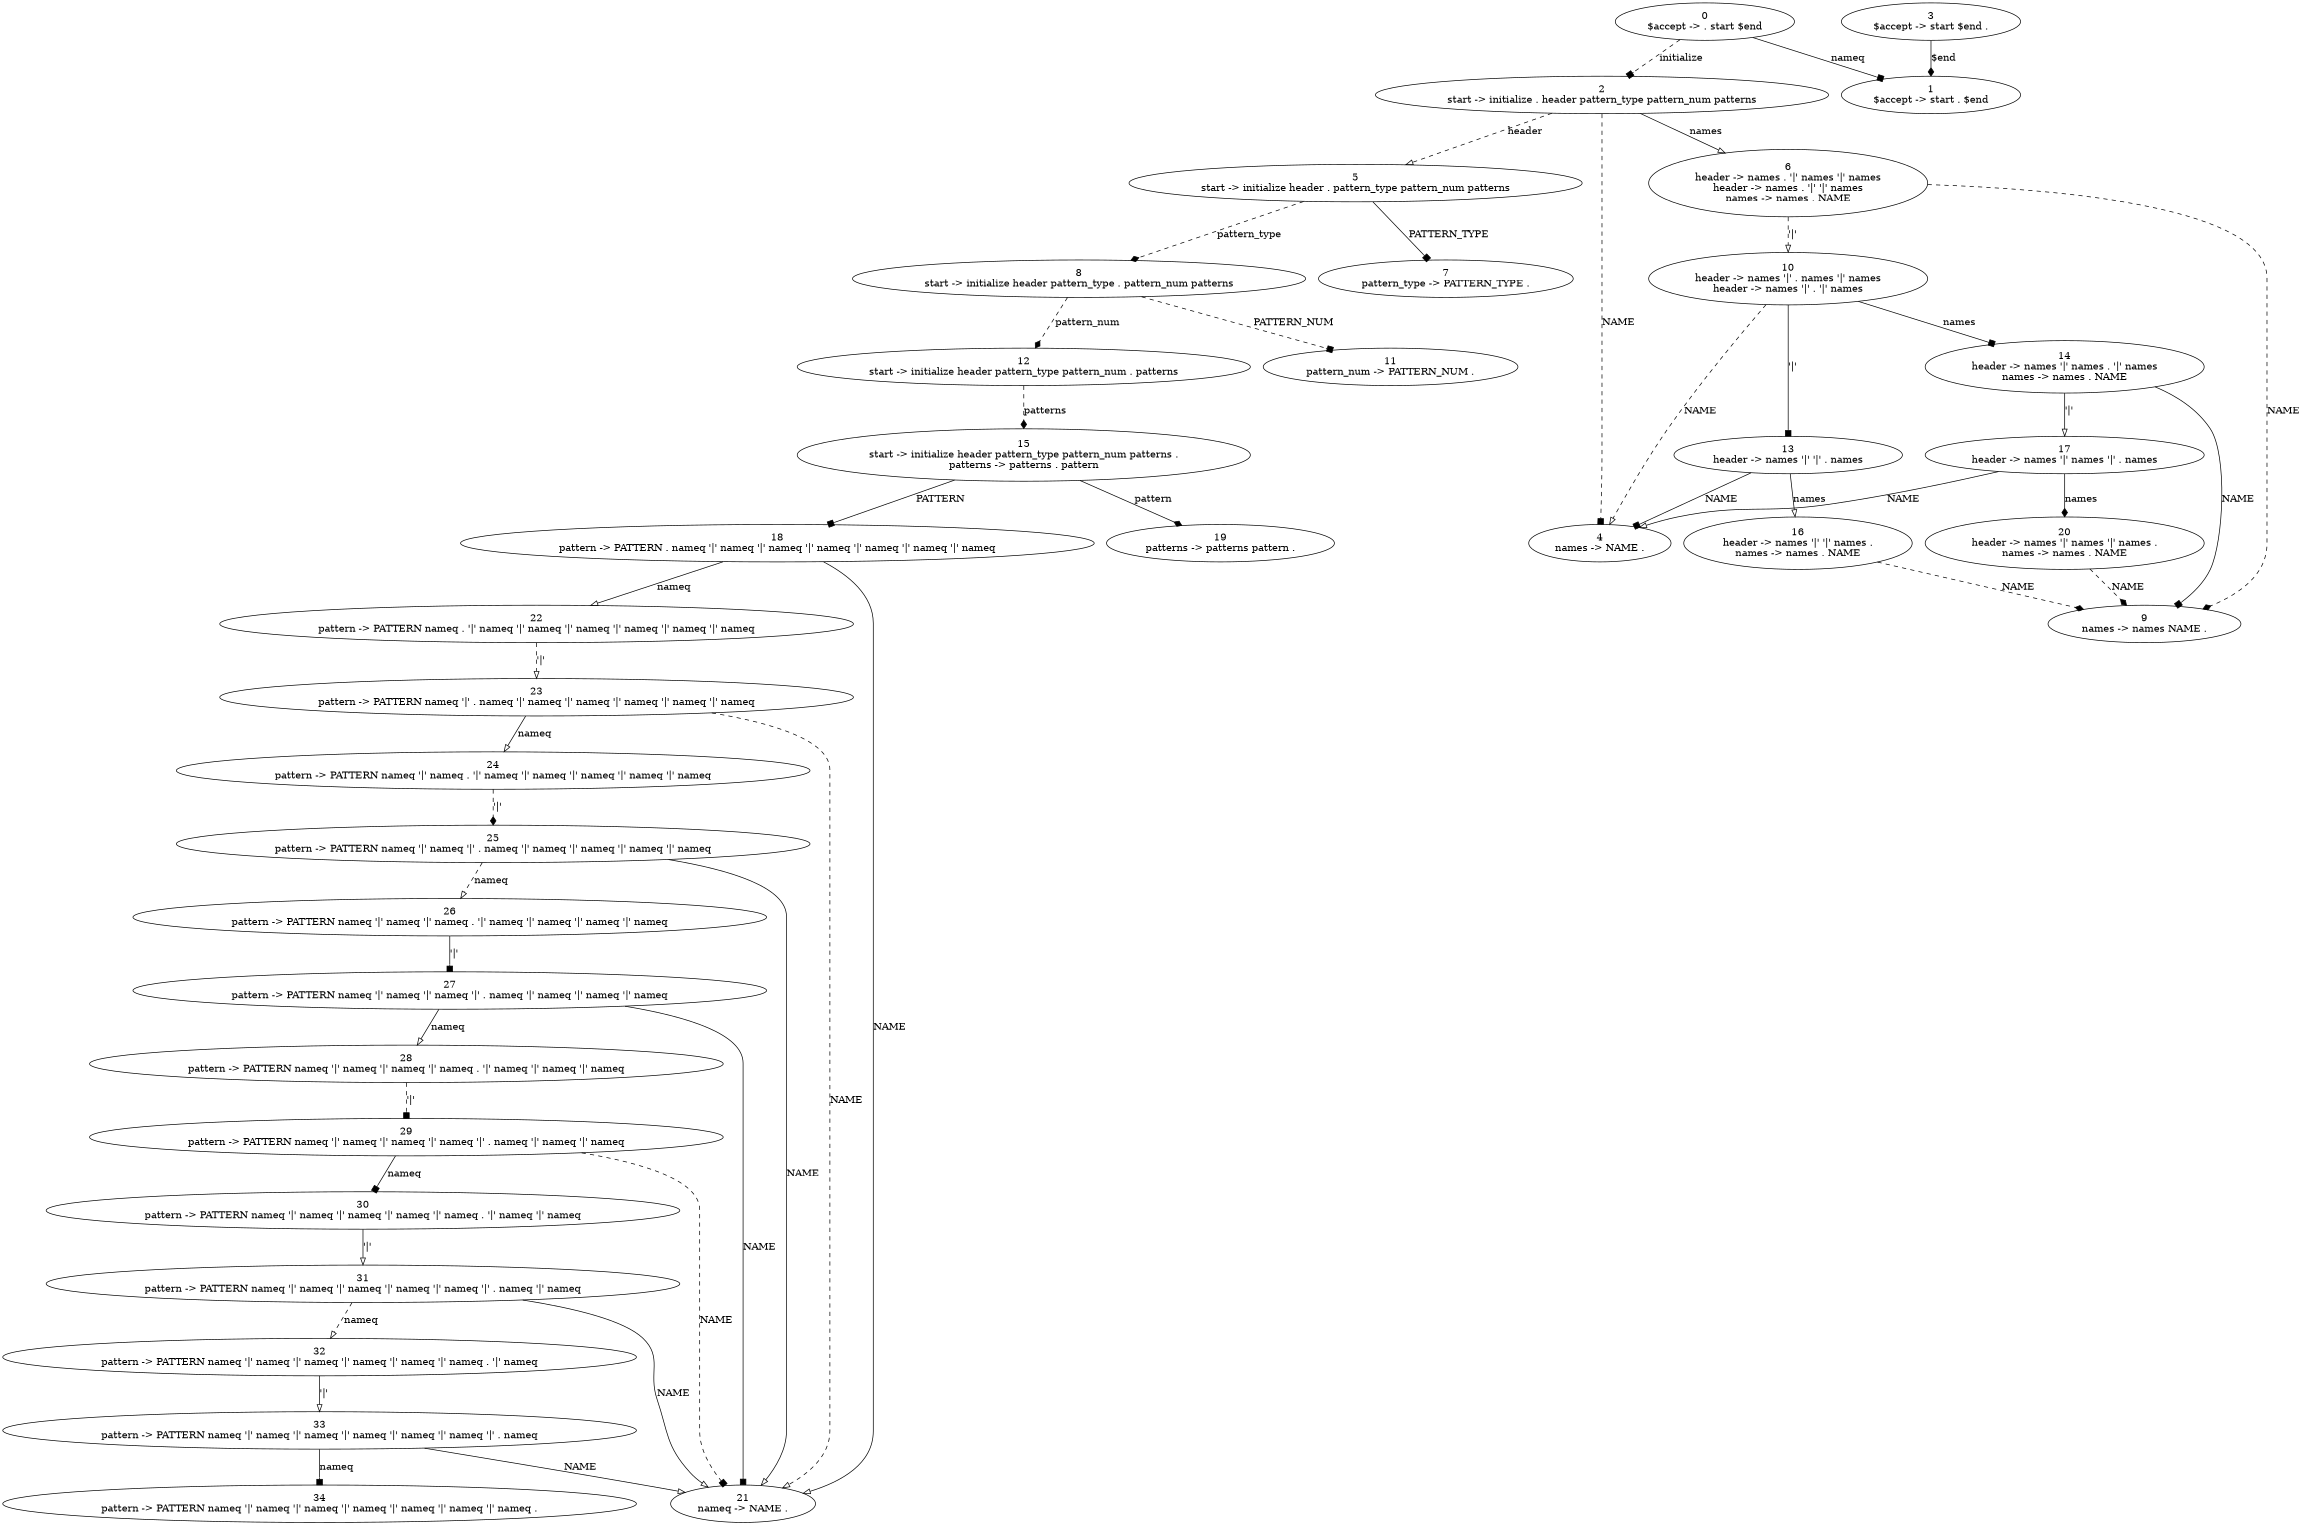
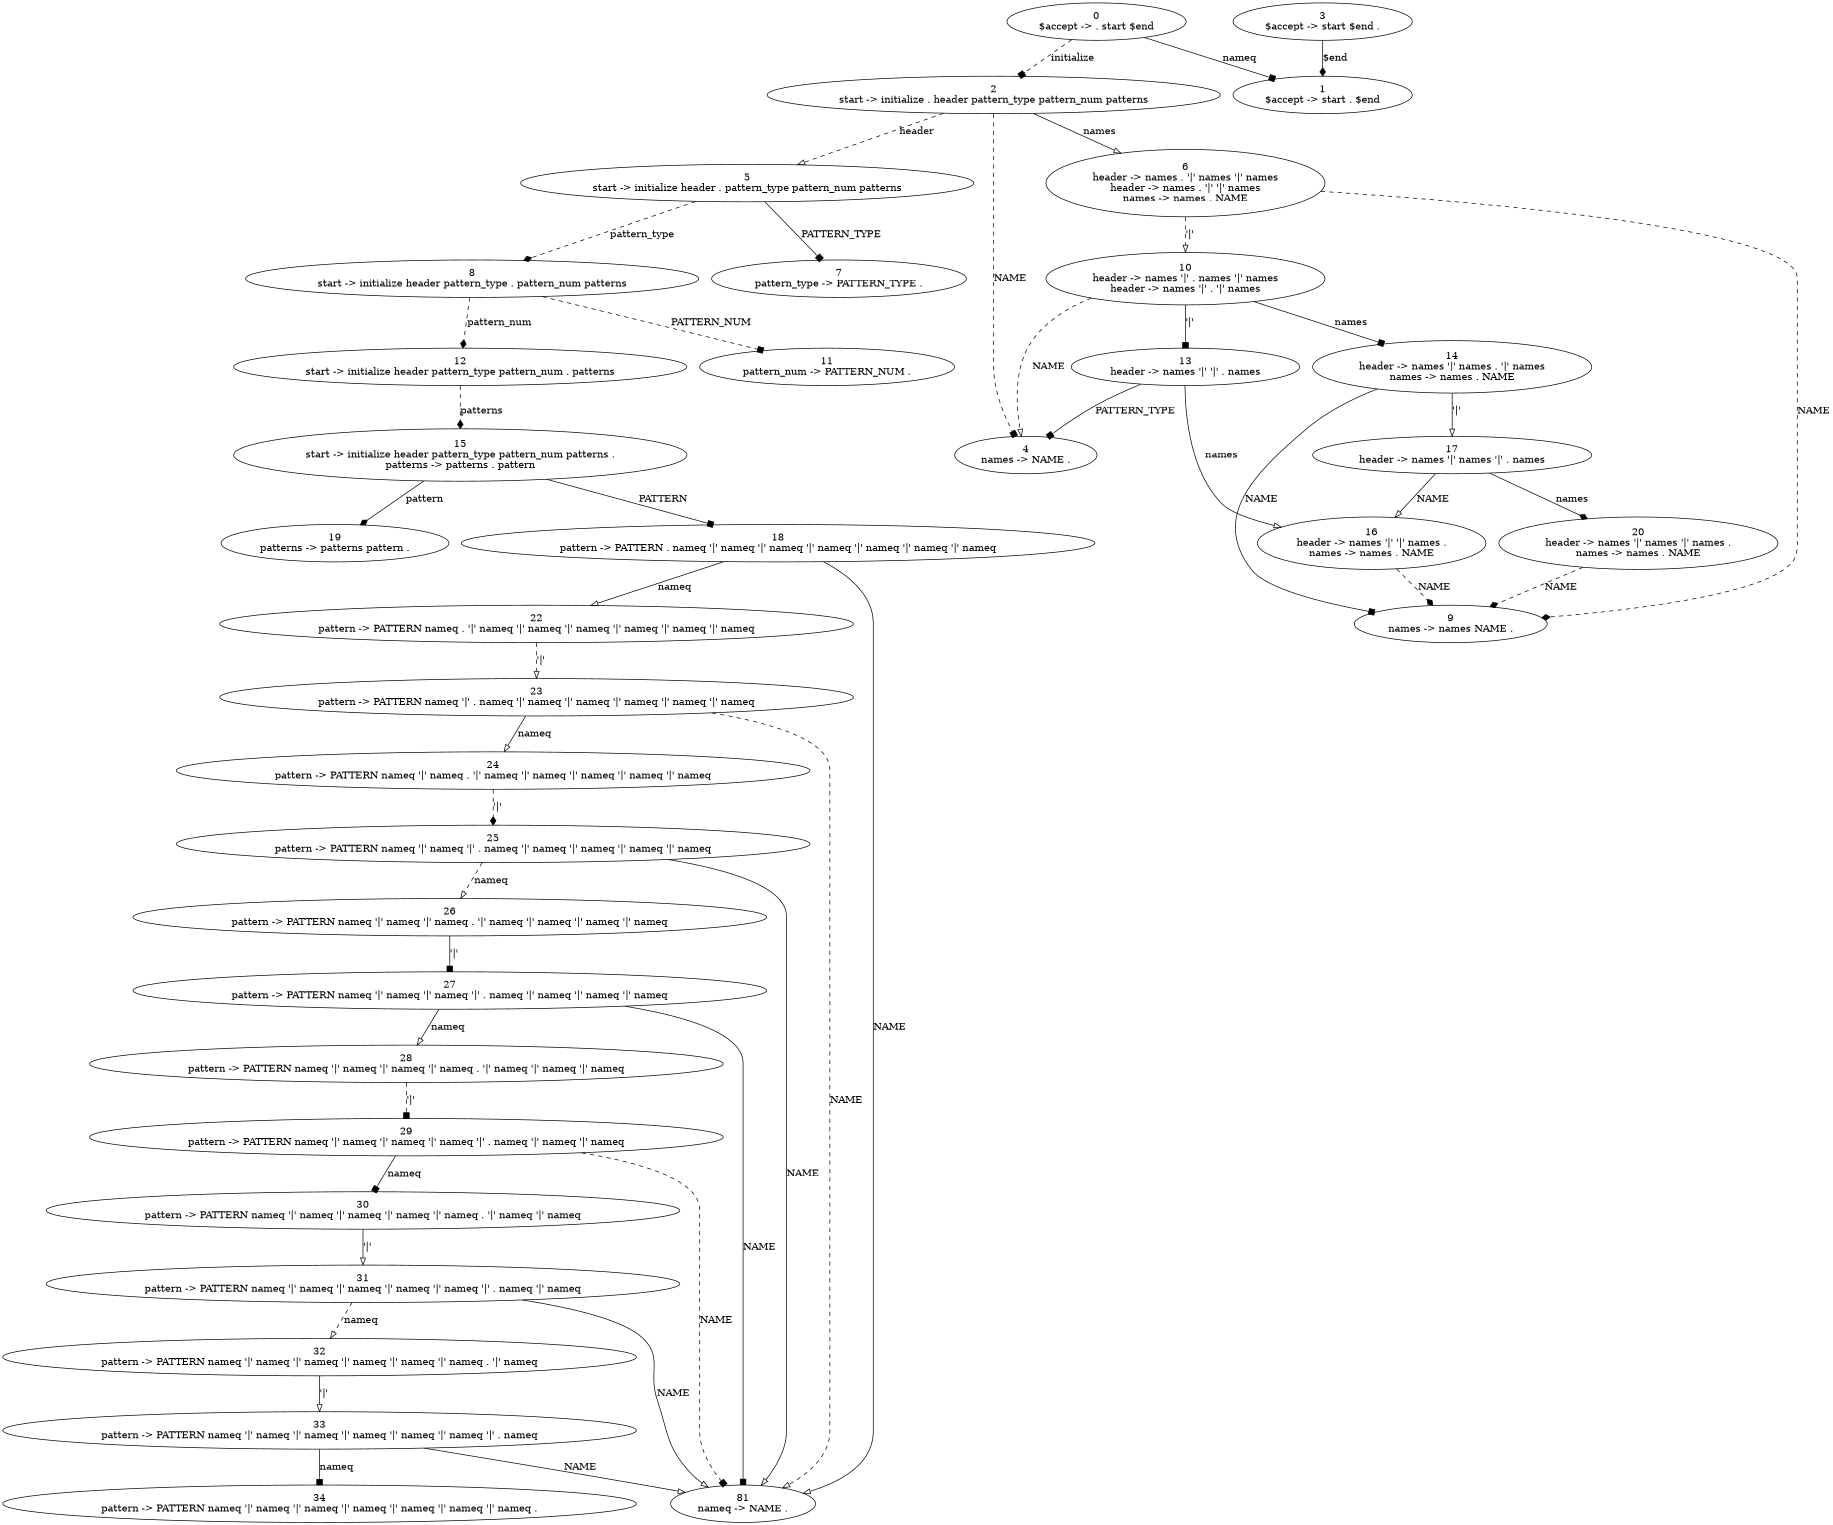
(1721, 499) -> (1135, 411)
(1823, 505) -> (1418, 493)
(743, 1504) -> (743, 1504)
